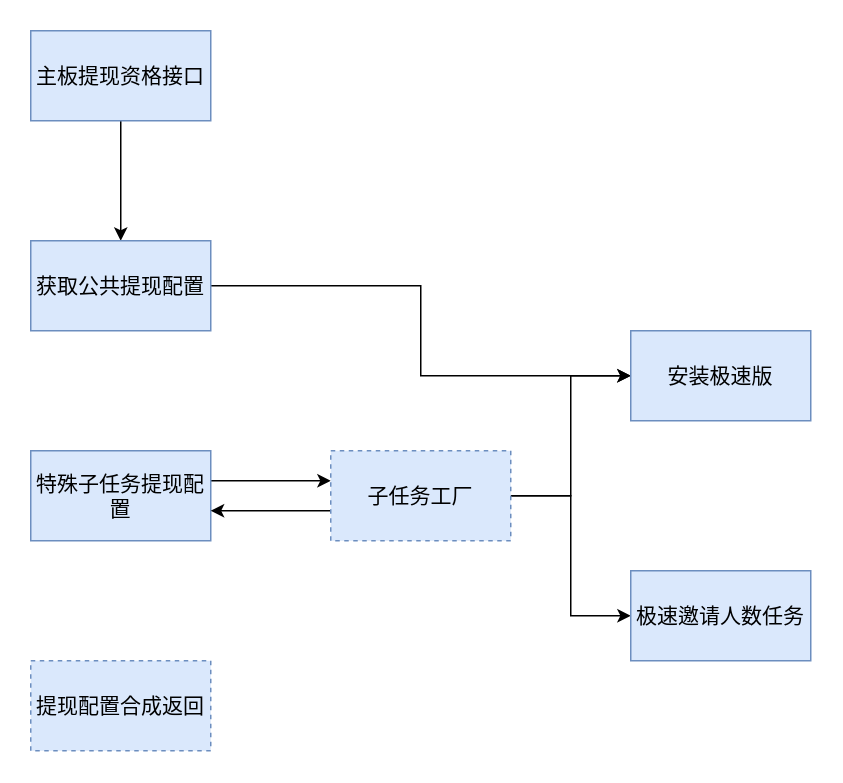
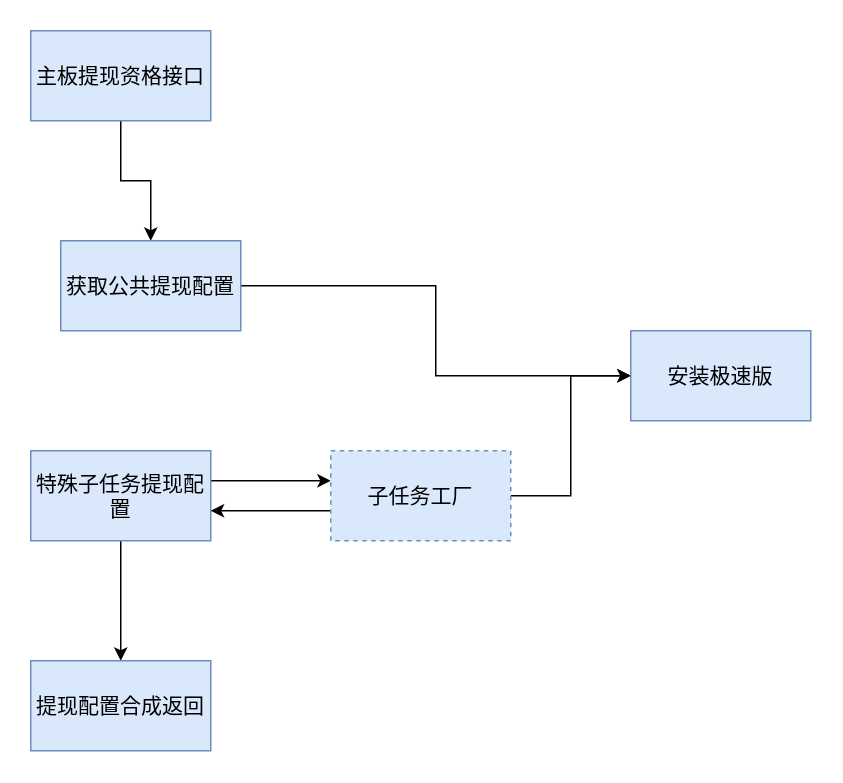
(121, 286) -> (151, 286)
(571, 581) -> none
none -> (121, 596)
(721, 616) -> none
(121, 706) -> (121, 706)
